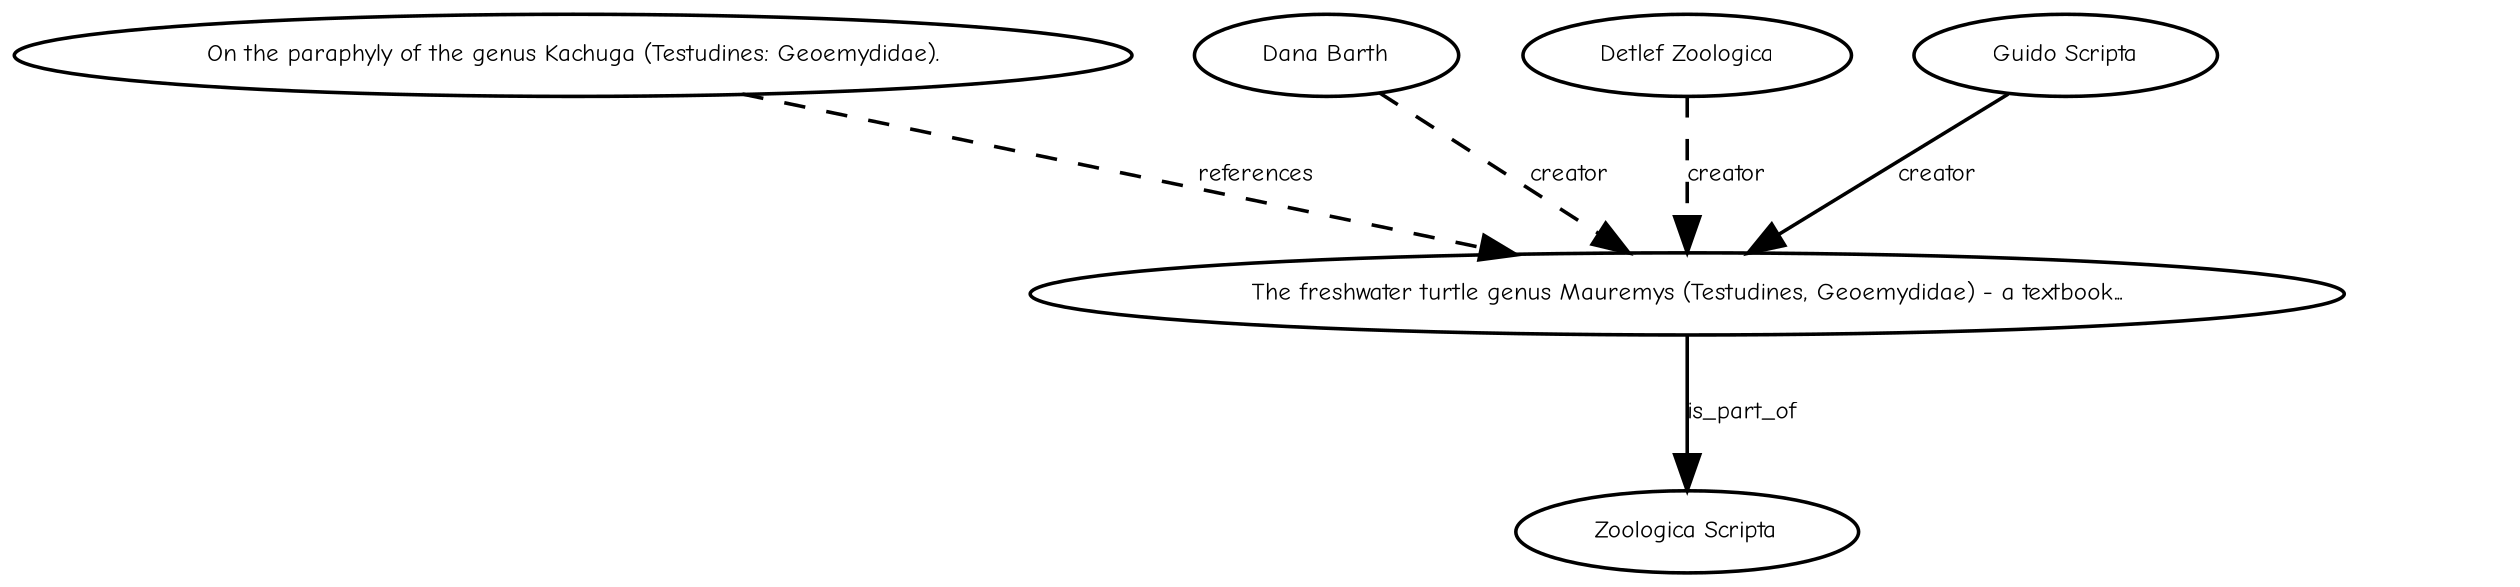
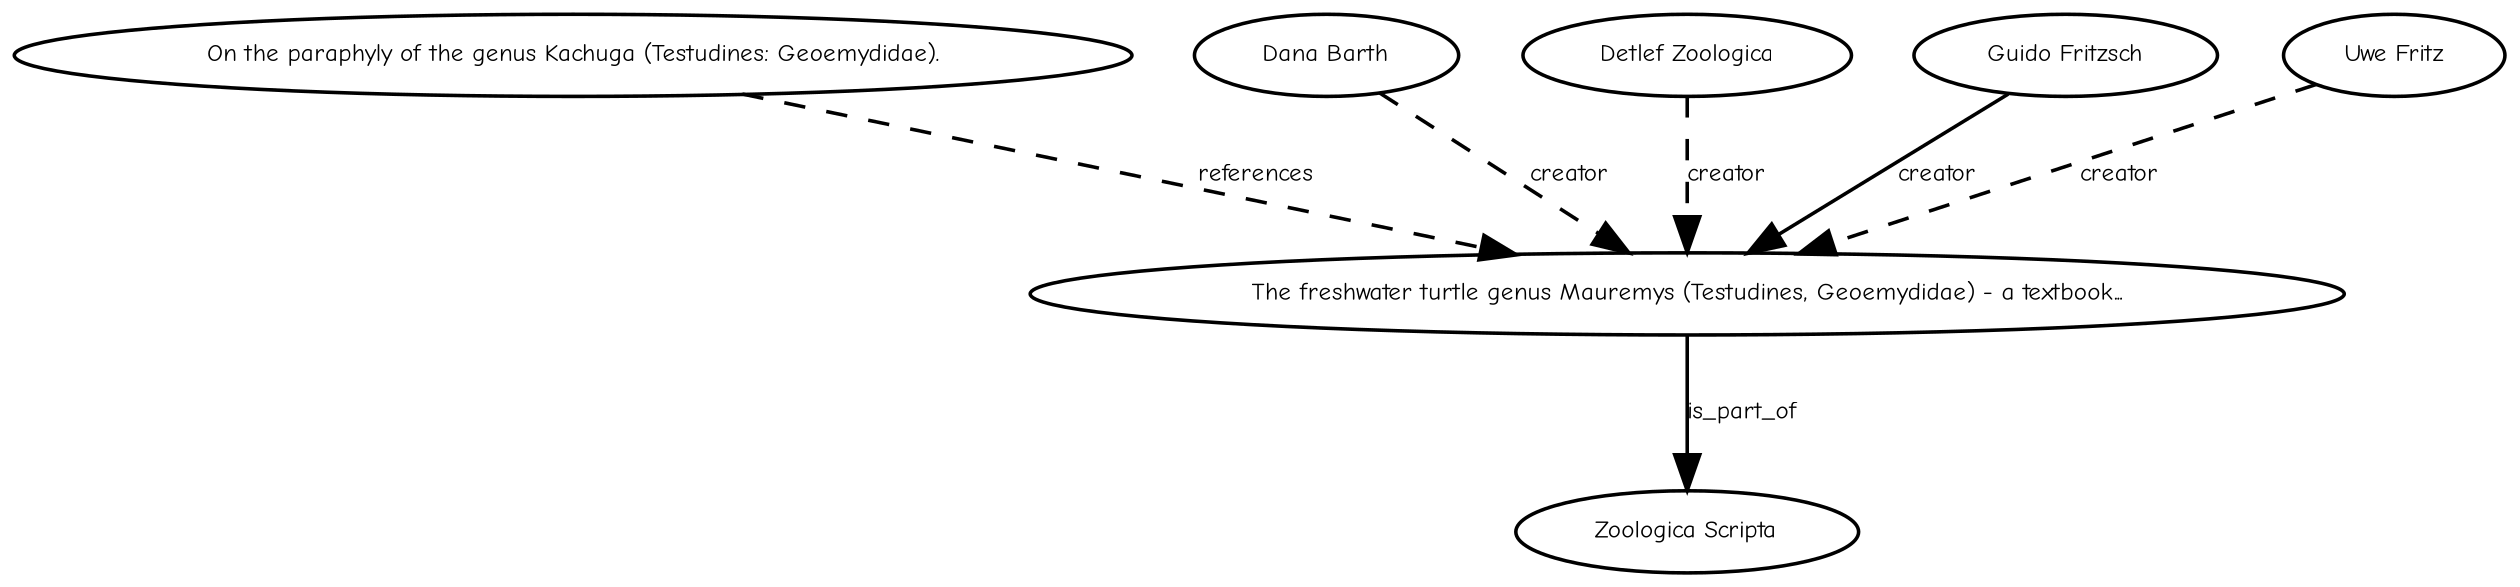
(2066, 55) -> (2066, 55)
none -> (2394, 55)
